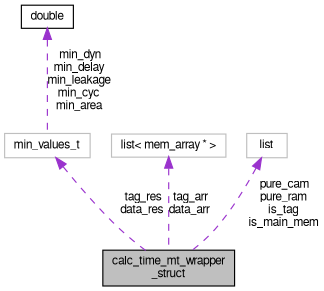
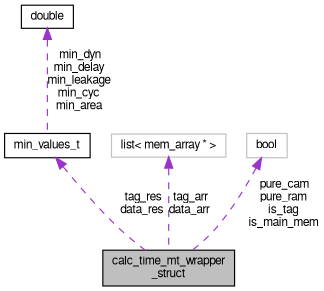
(47, 146) -> (47, 146)
(267, 146) -> (267, 146)
